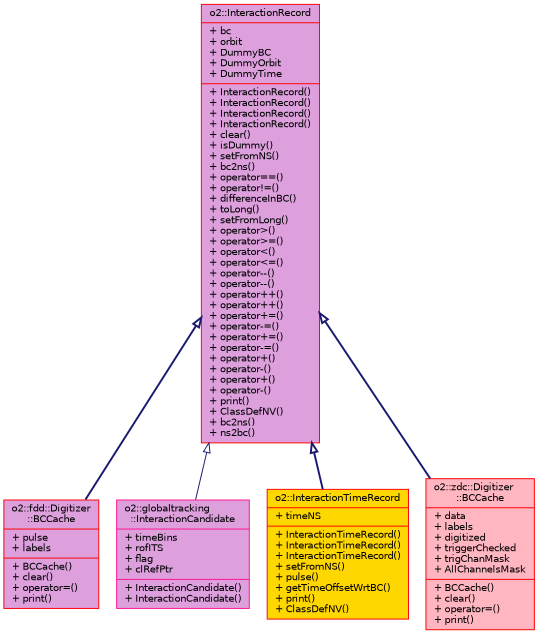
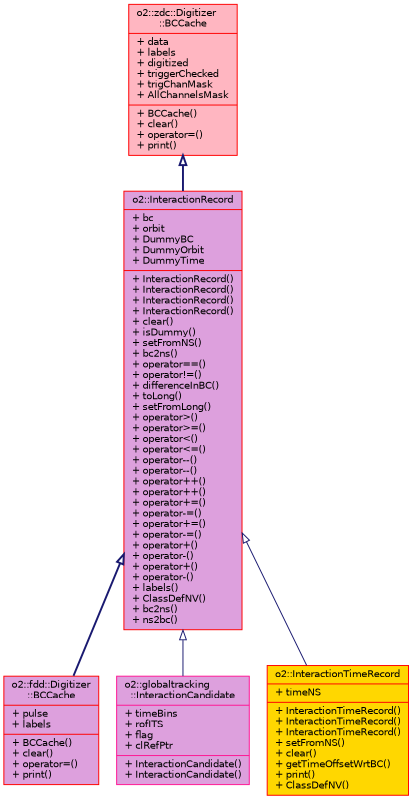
(378, 400) -> (183, 178)
(229, 401) -> (155, 588)
(318, 471) -> (277, 604)
(297, 577) -> (296, 754)
